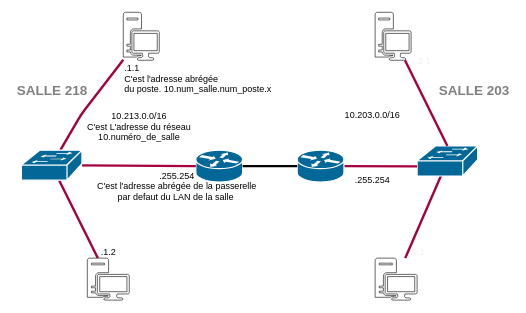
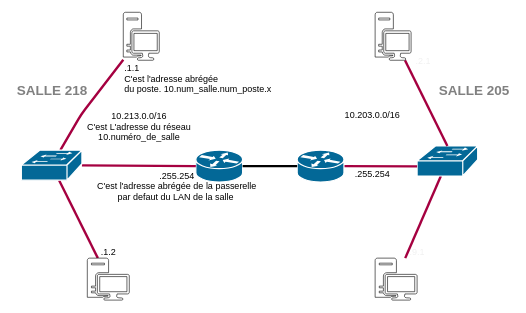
(475, 90) -> (475, 90)
(372, 180) -> (372, 174)
